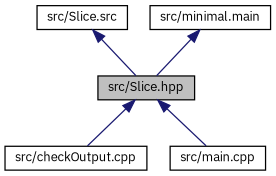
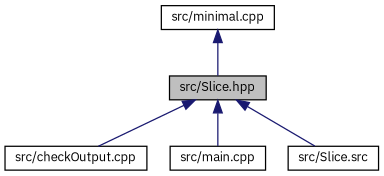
(210, 18) -> (218, 18)
(119, 57) -> (281, 126)
